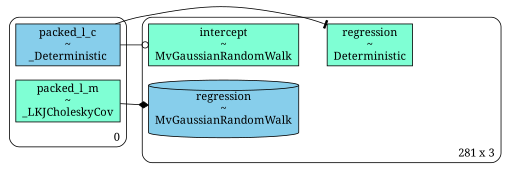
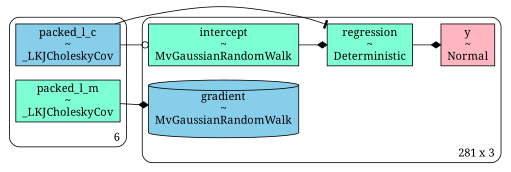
(68, 45) -> (68, 45)
none -> (308, 45)
none -> (468, 45)
(224, 109) -> (224, 109)
(117, 138) -> (117, 138)
